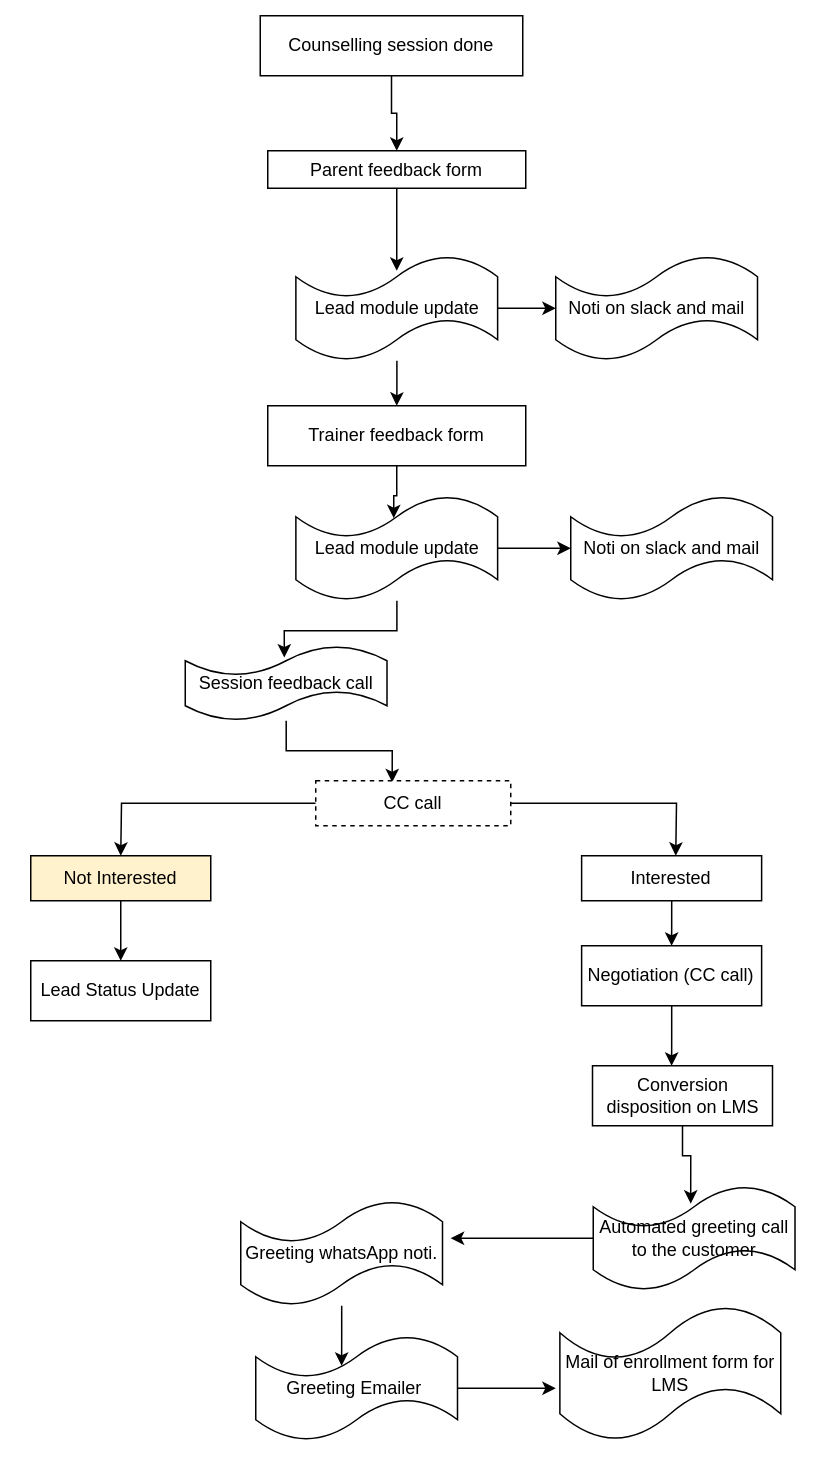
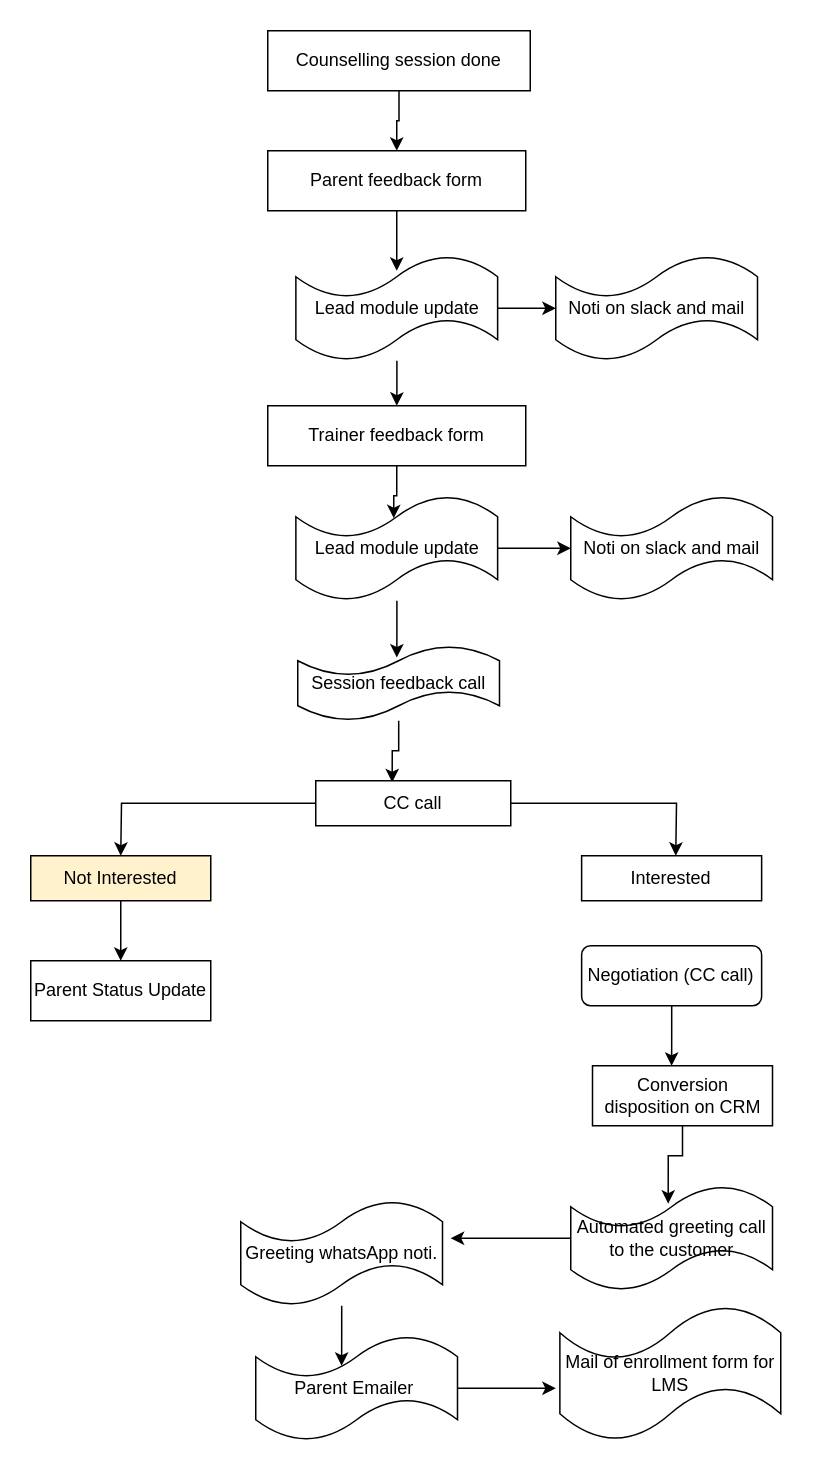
(392, 46) -> (399, 61)
(397, 170) -> (397, 181)
(286, 683) -> (399, 683)
(413, 803) -> (413, 803)
(672, 929) -> none
(672, 976) -> (672, 976)
(121, 991) -> (121, 991)
(683, 1096) -> (683, 1096)
(694, 1238) -> (672, 1238)
(357, 1388) -> (357, 1388)
